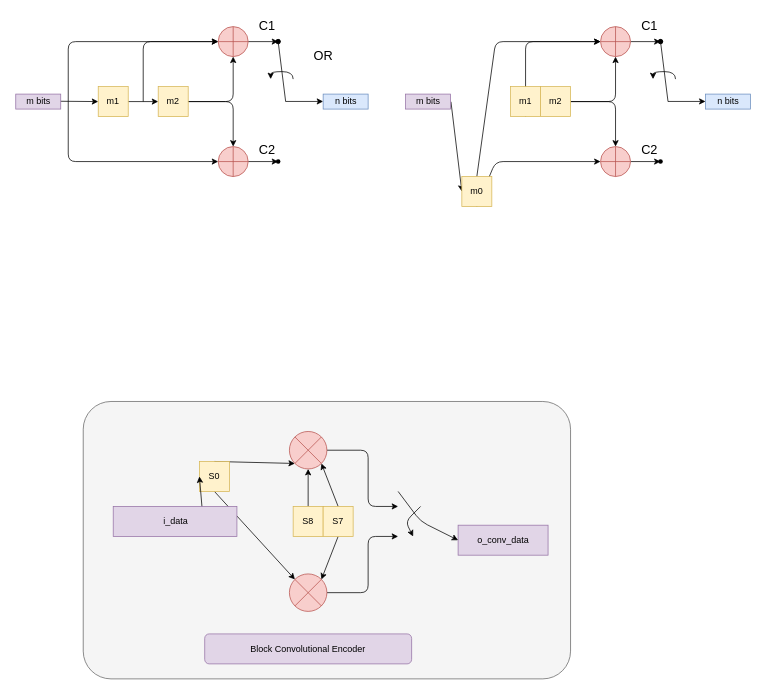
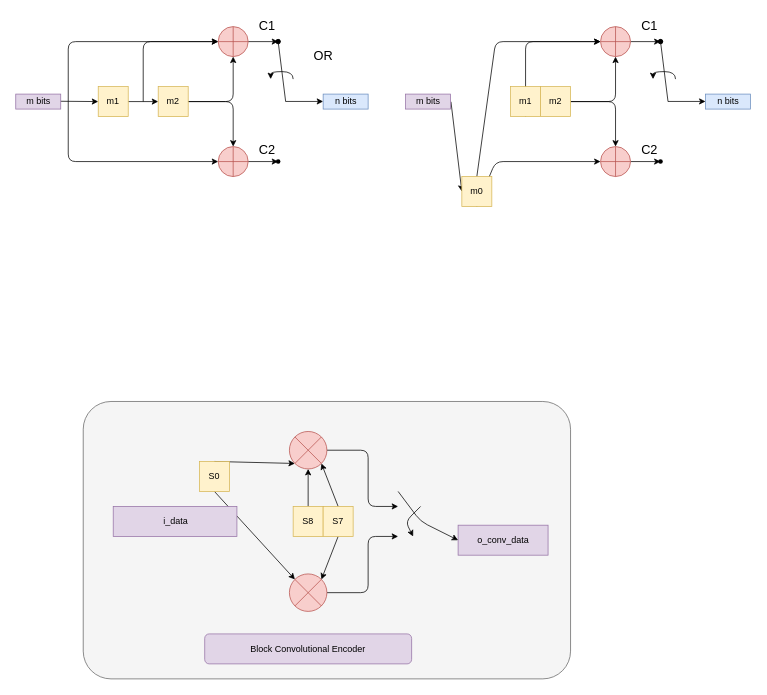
(201, 493) -> none
